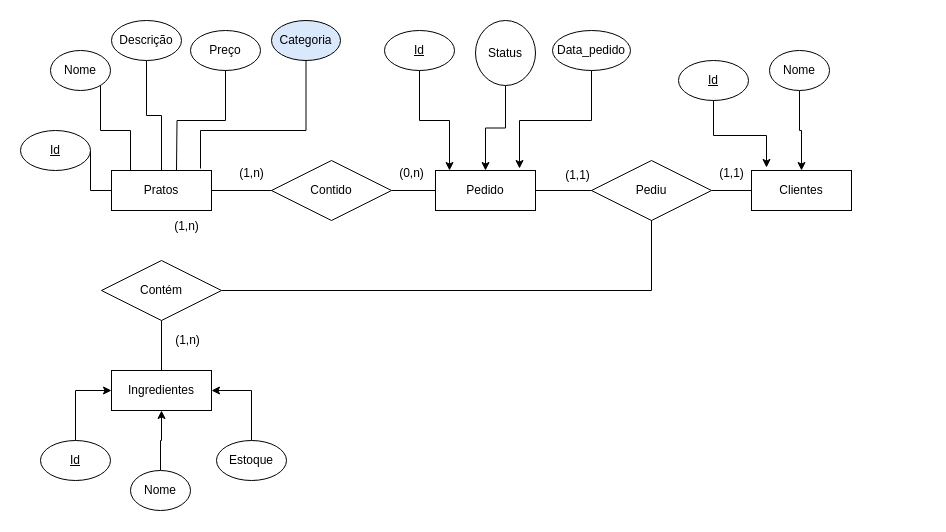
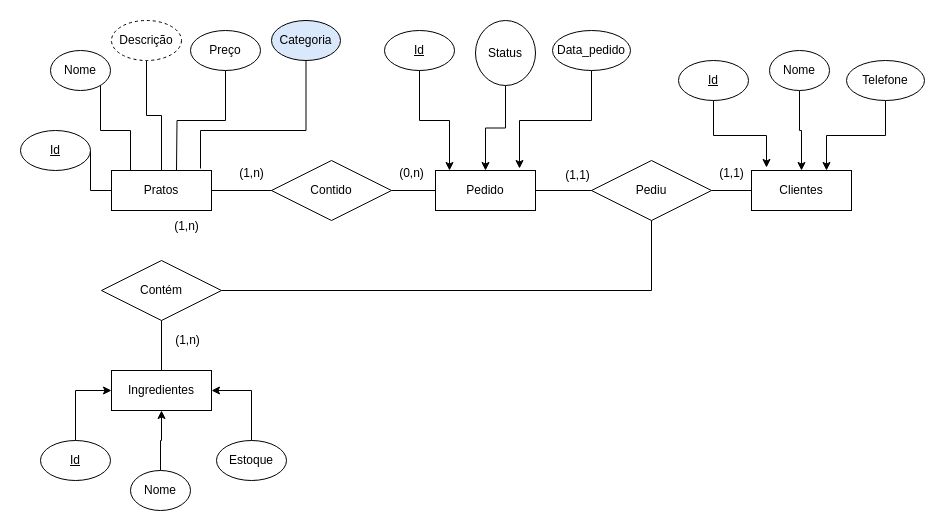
(147, 41) -> (147, 41)
none -> (886, 81)
none -> (860, 136)
